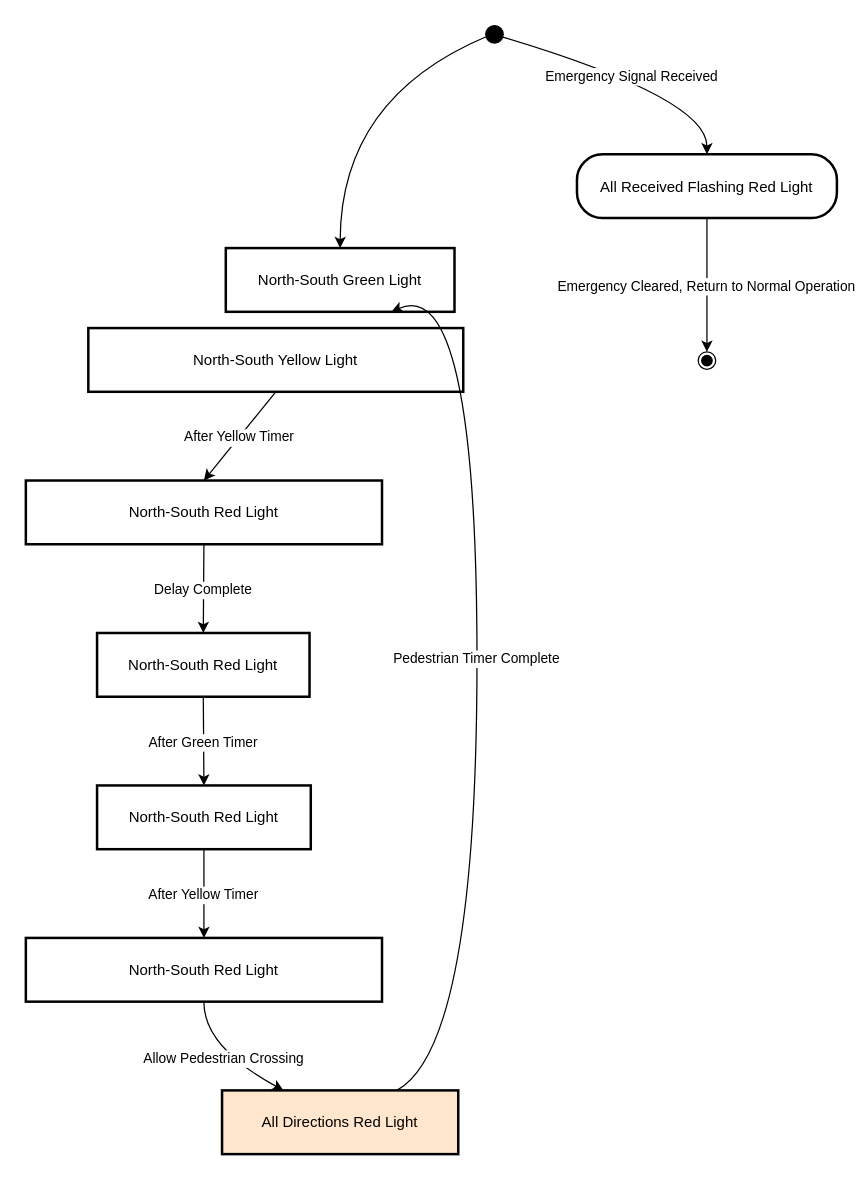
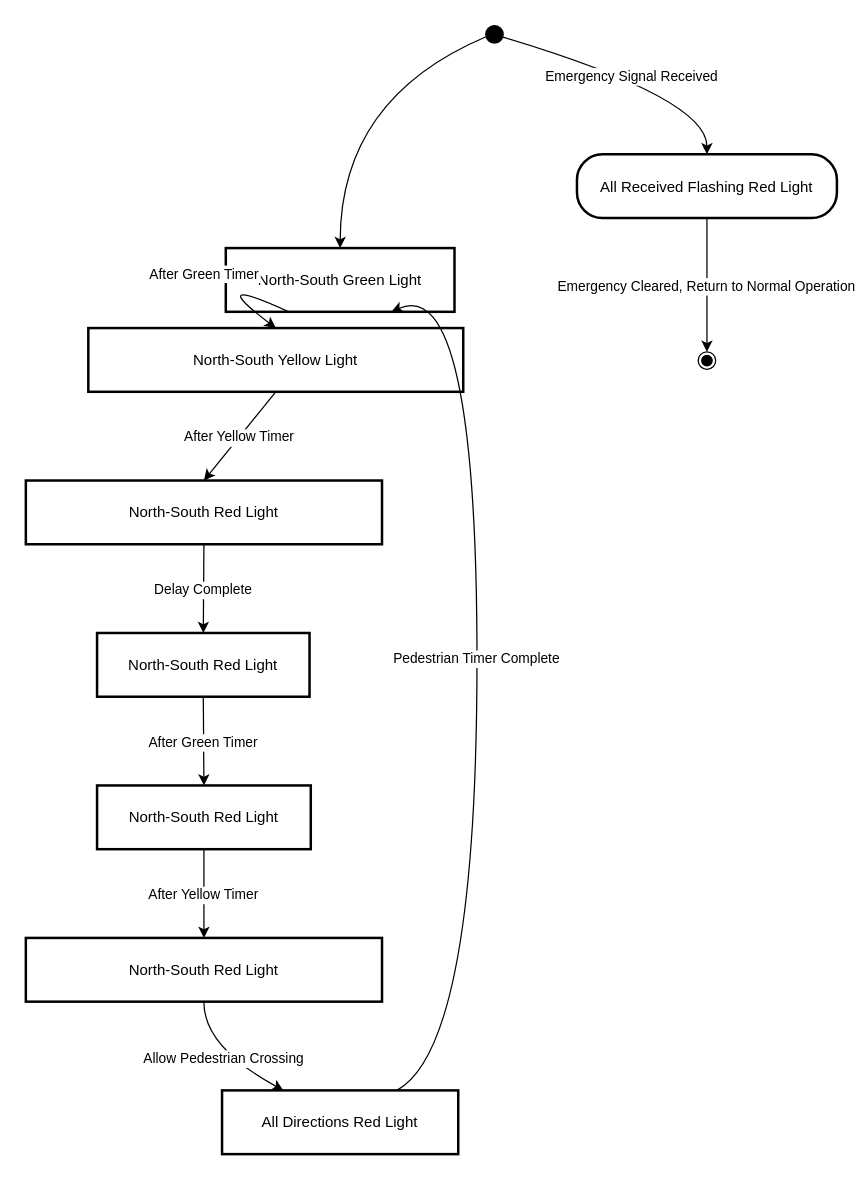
none -> (247, 296)
(340, 1123) -> (340, 1123)
